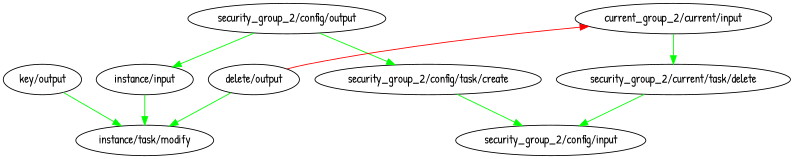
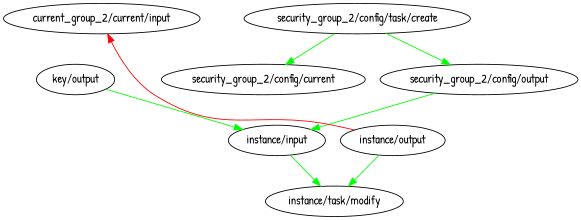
(353, 47) -> (414, 47)
(254, 80) -> (393, 140)
(673, 80) -> none
(89, 107) -> (164, 106)
(551, 140) -> (263, 80)
